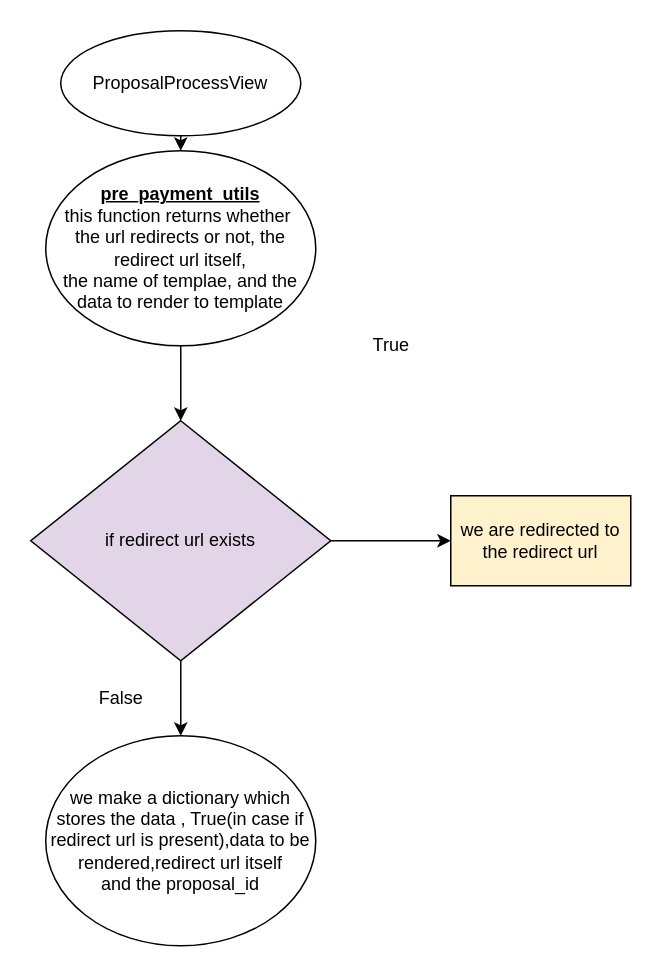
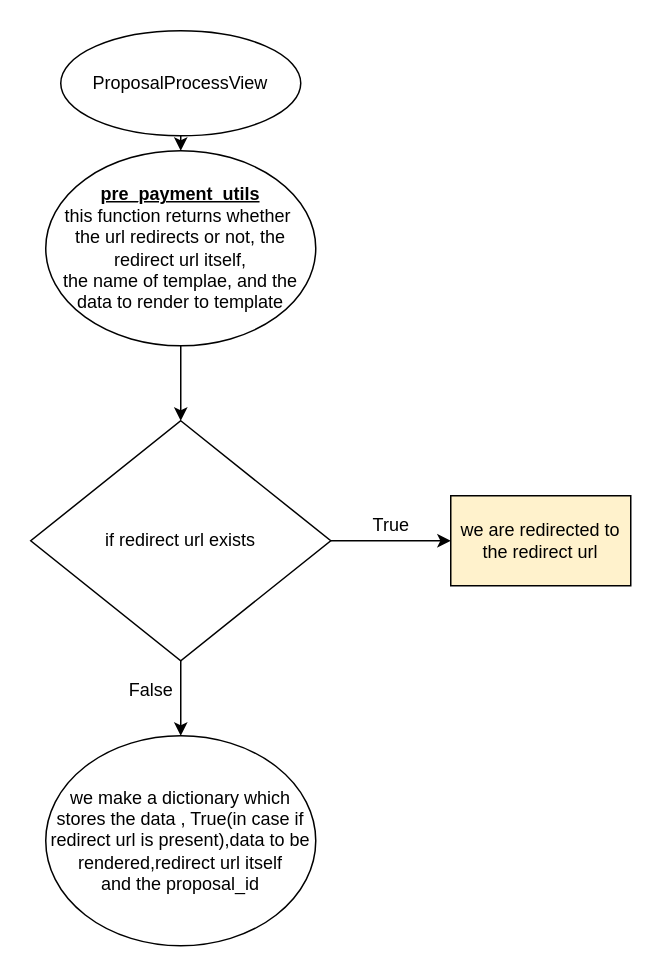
(391, 346) -> (391, 526)
(181, 541) -> (181, 541)
(121, 698) -> (151, 691)
